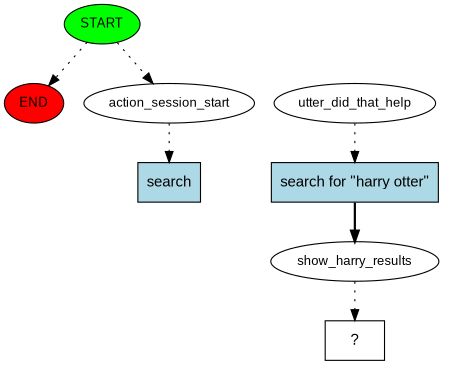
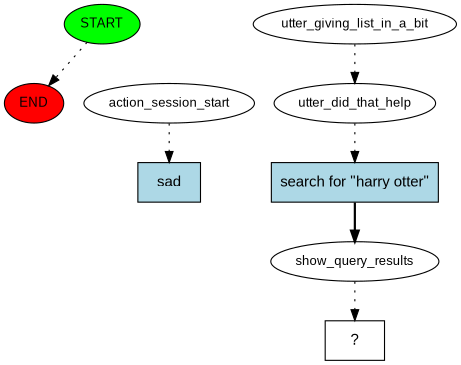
none -> (355, 24)
(132, 59) -> none
(169, 182) -> (169, 182)
(355, 261) -> (355, 261)
